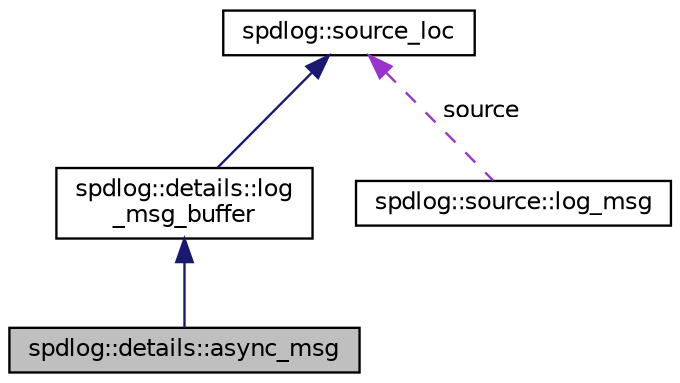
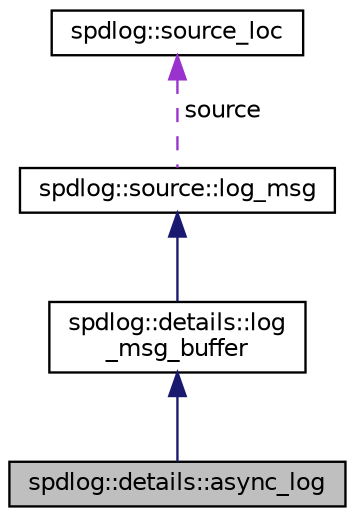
(265, 120) -> (177, 269)
(184, 350) -> (177, 484)
